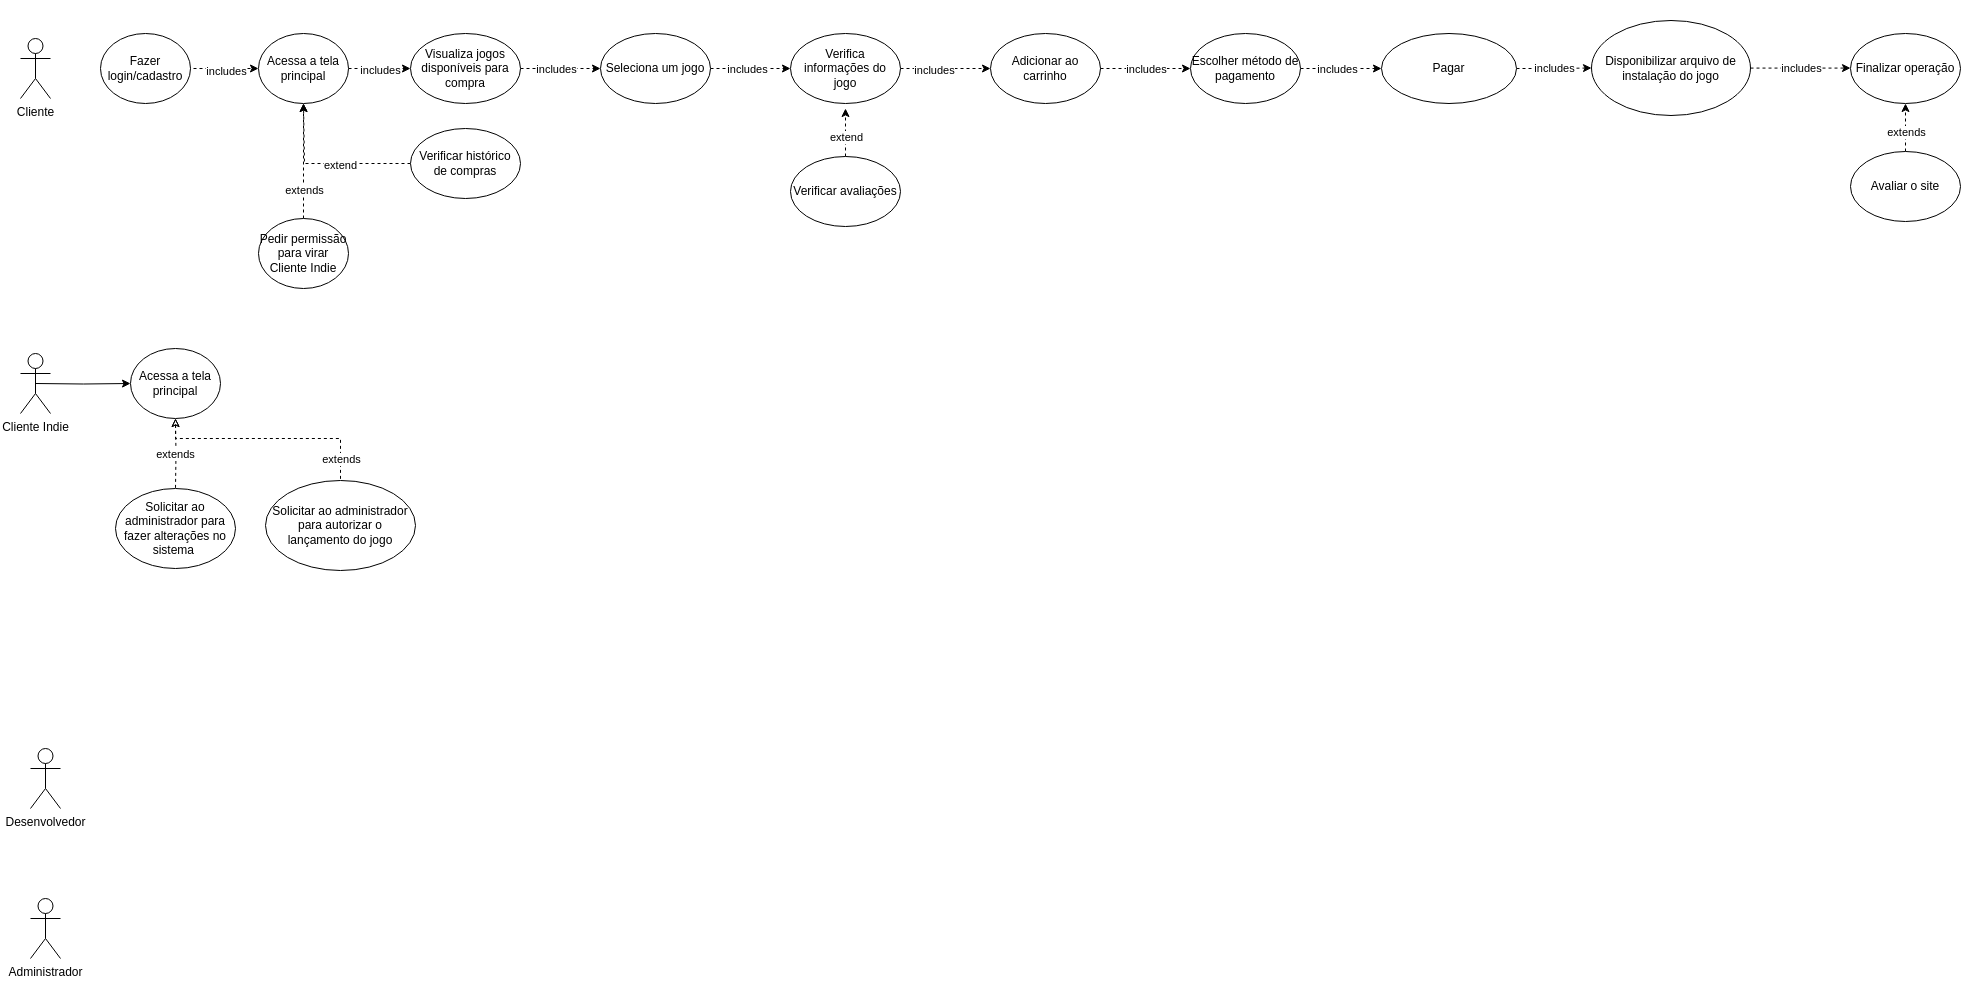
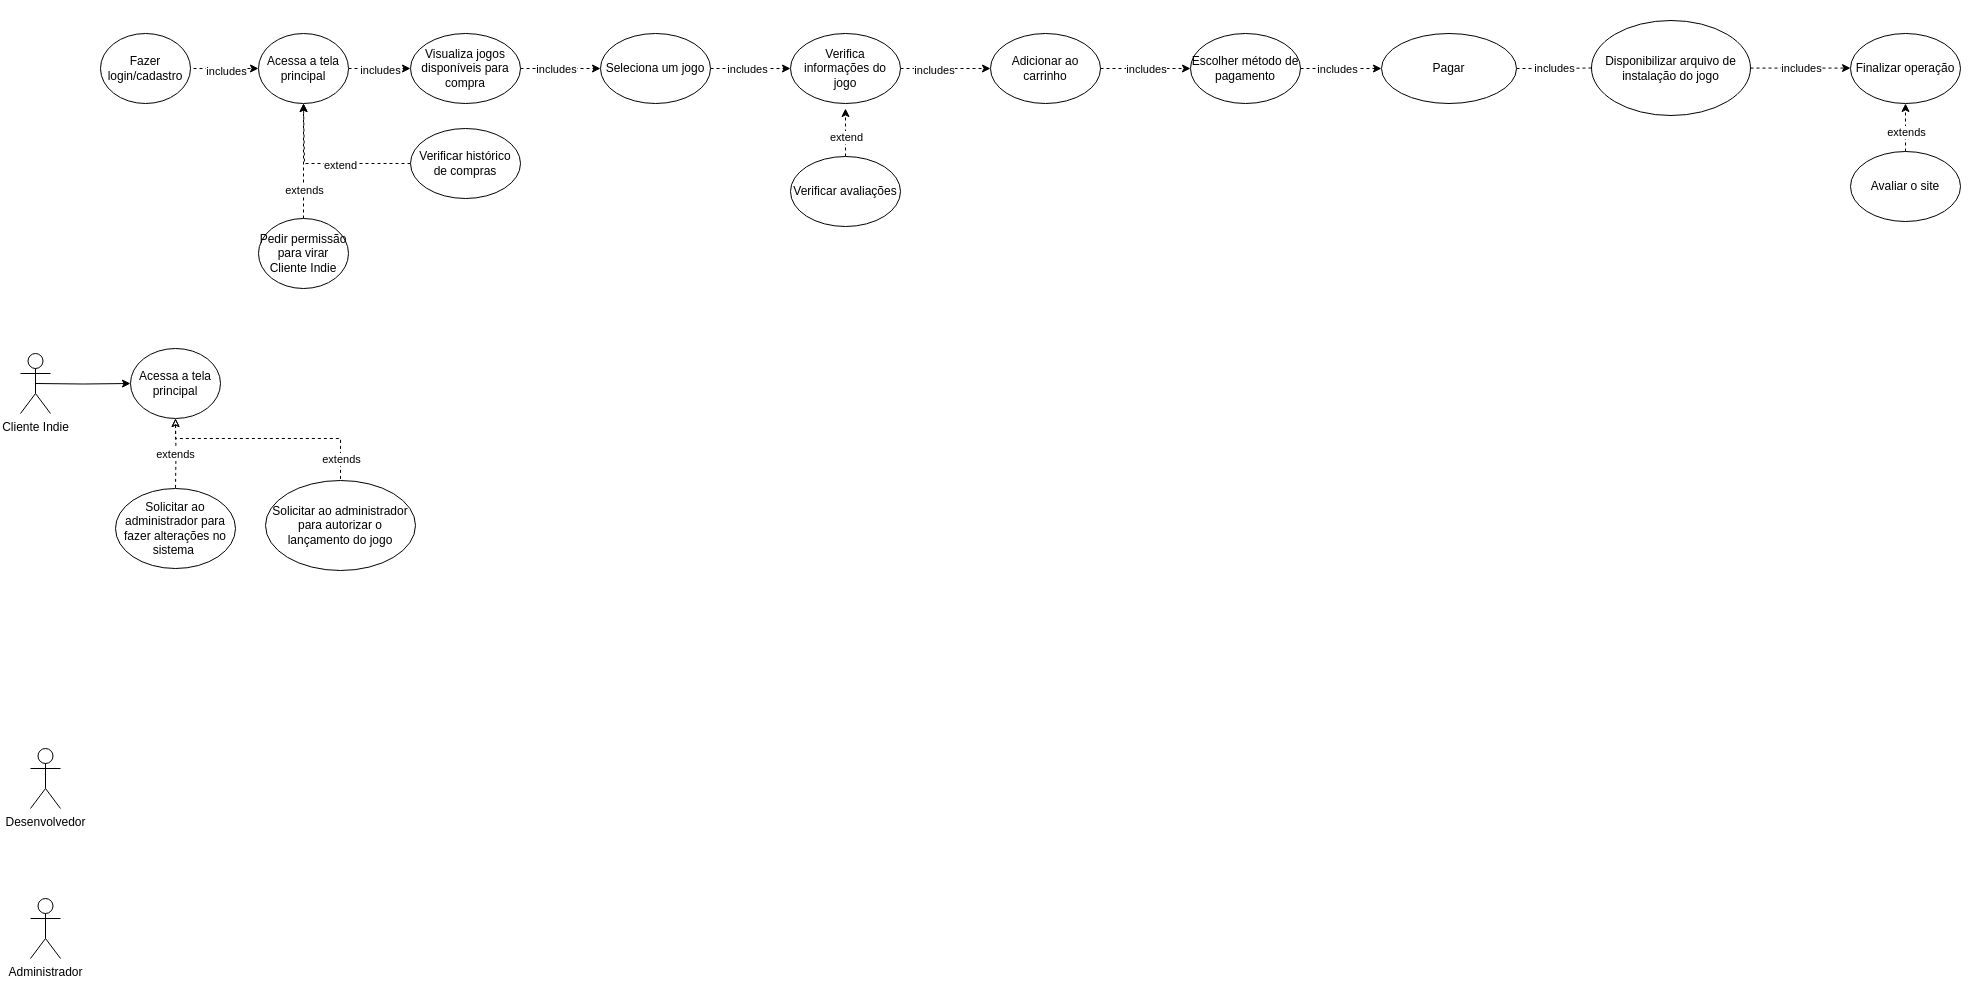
(1583, 68) -> (1585, 68)
(36, 69) -> none
